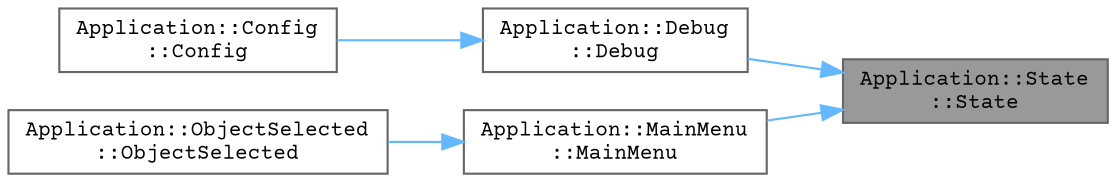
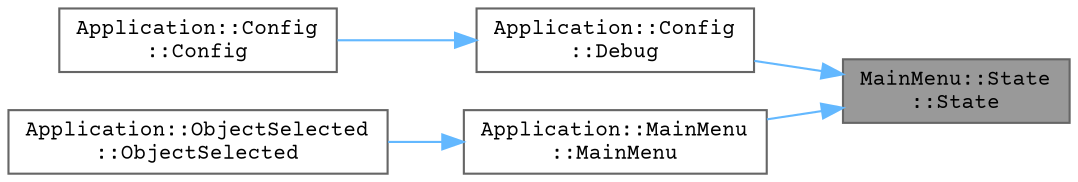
(615, 40) -> (615, 40)
(975, 91) -> (956, 91)
